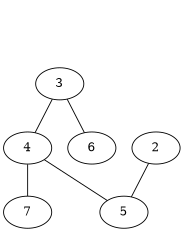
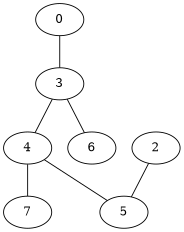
none -> (60, 20)
